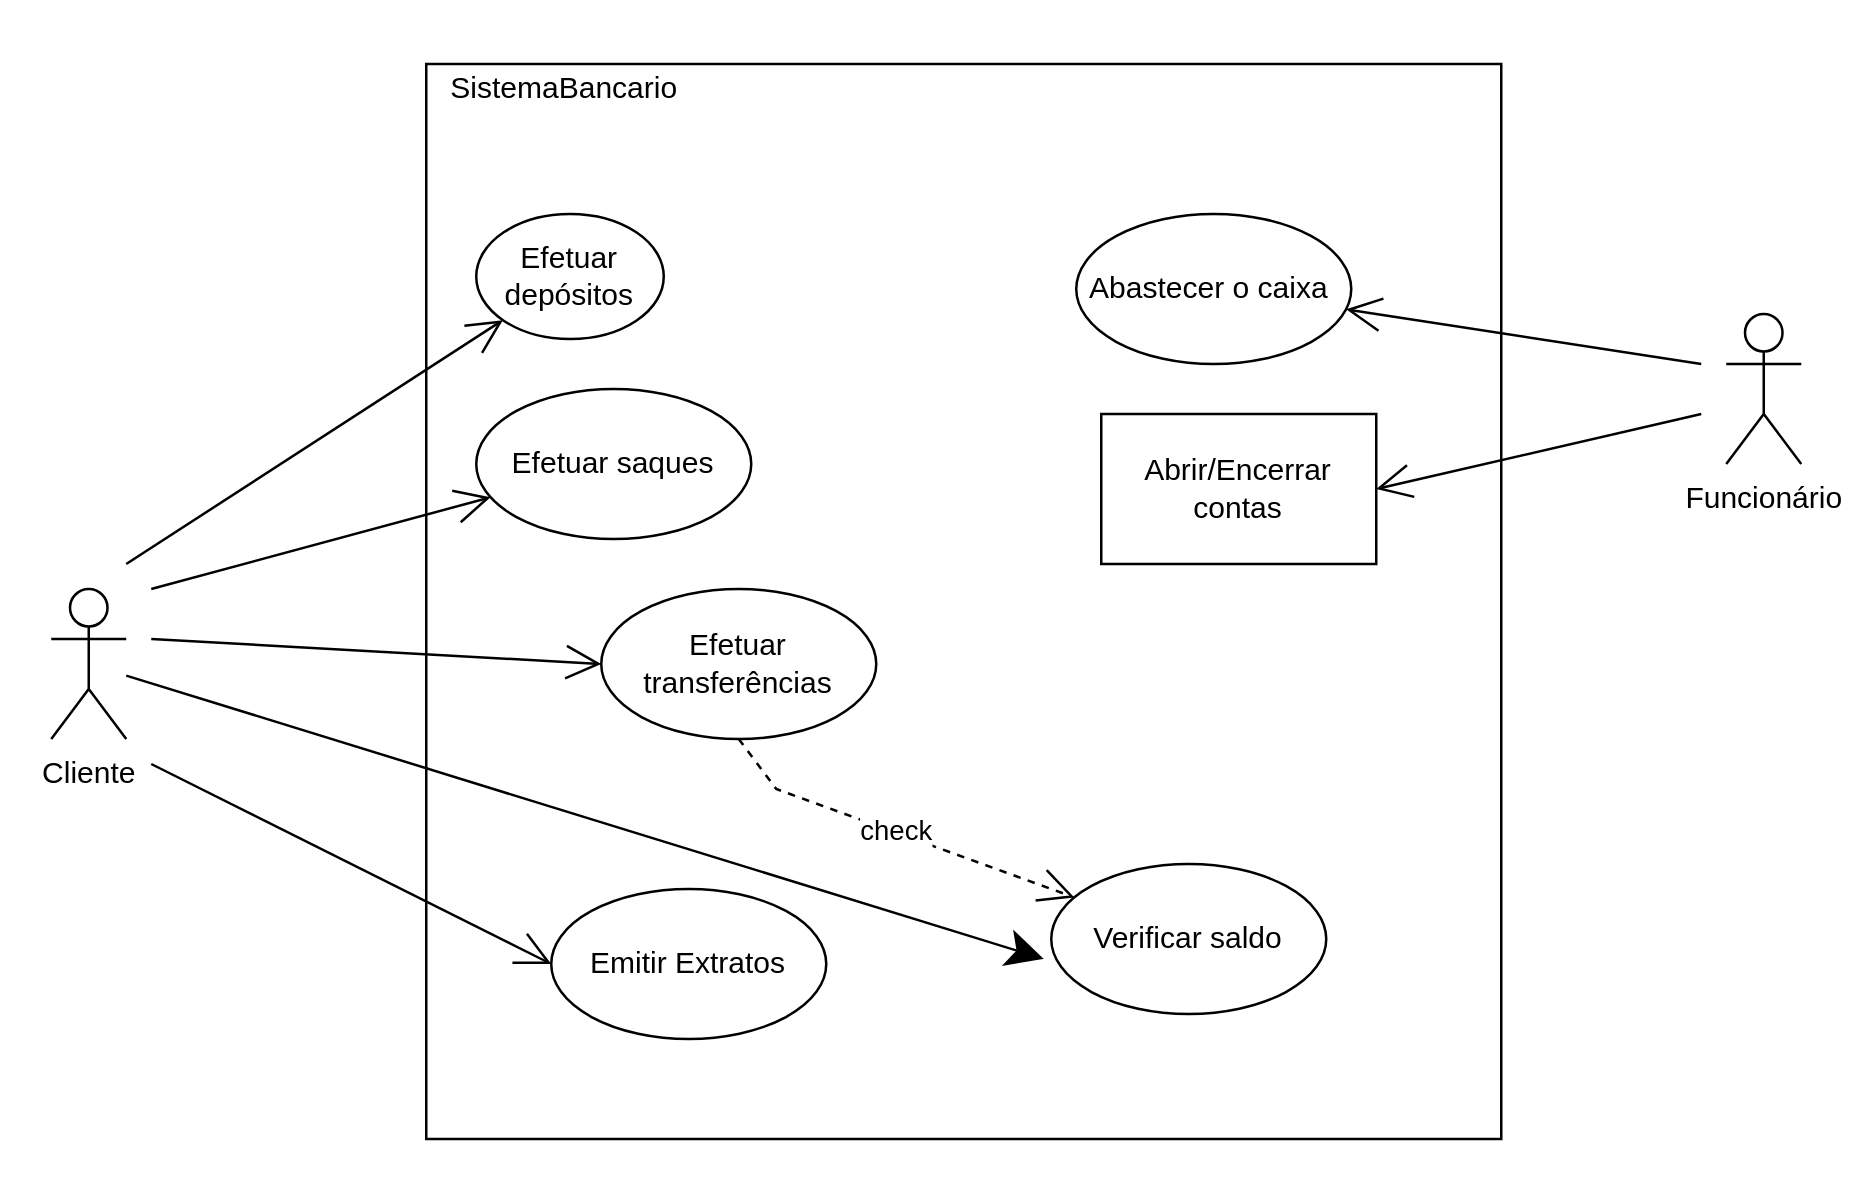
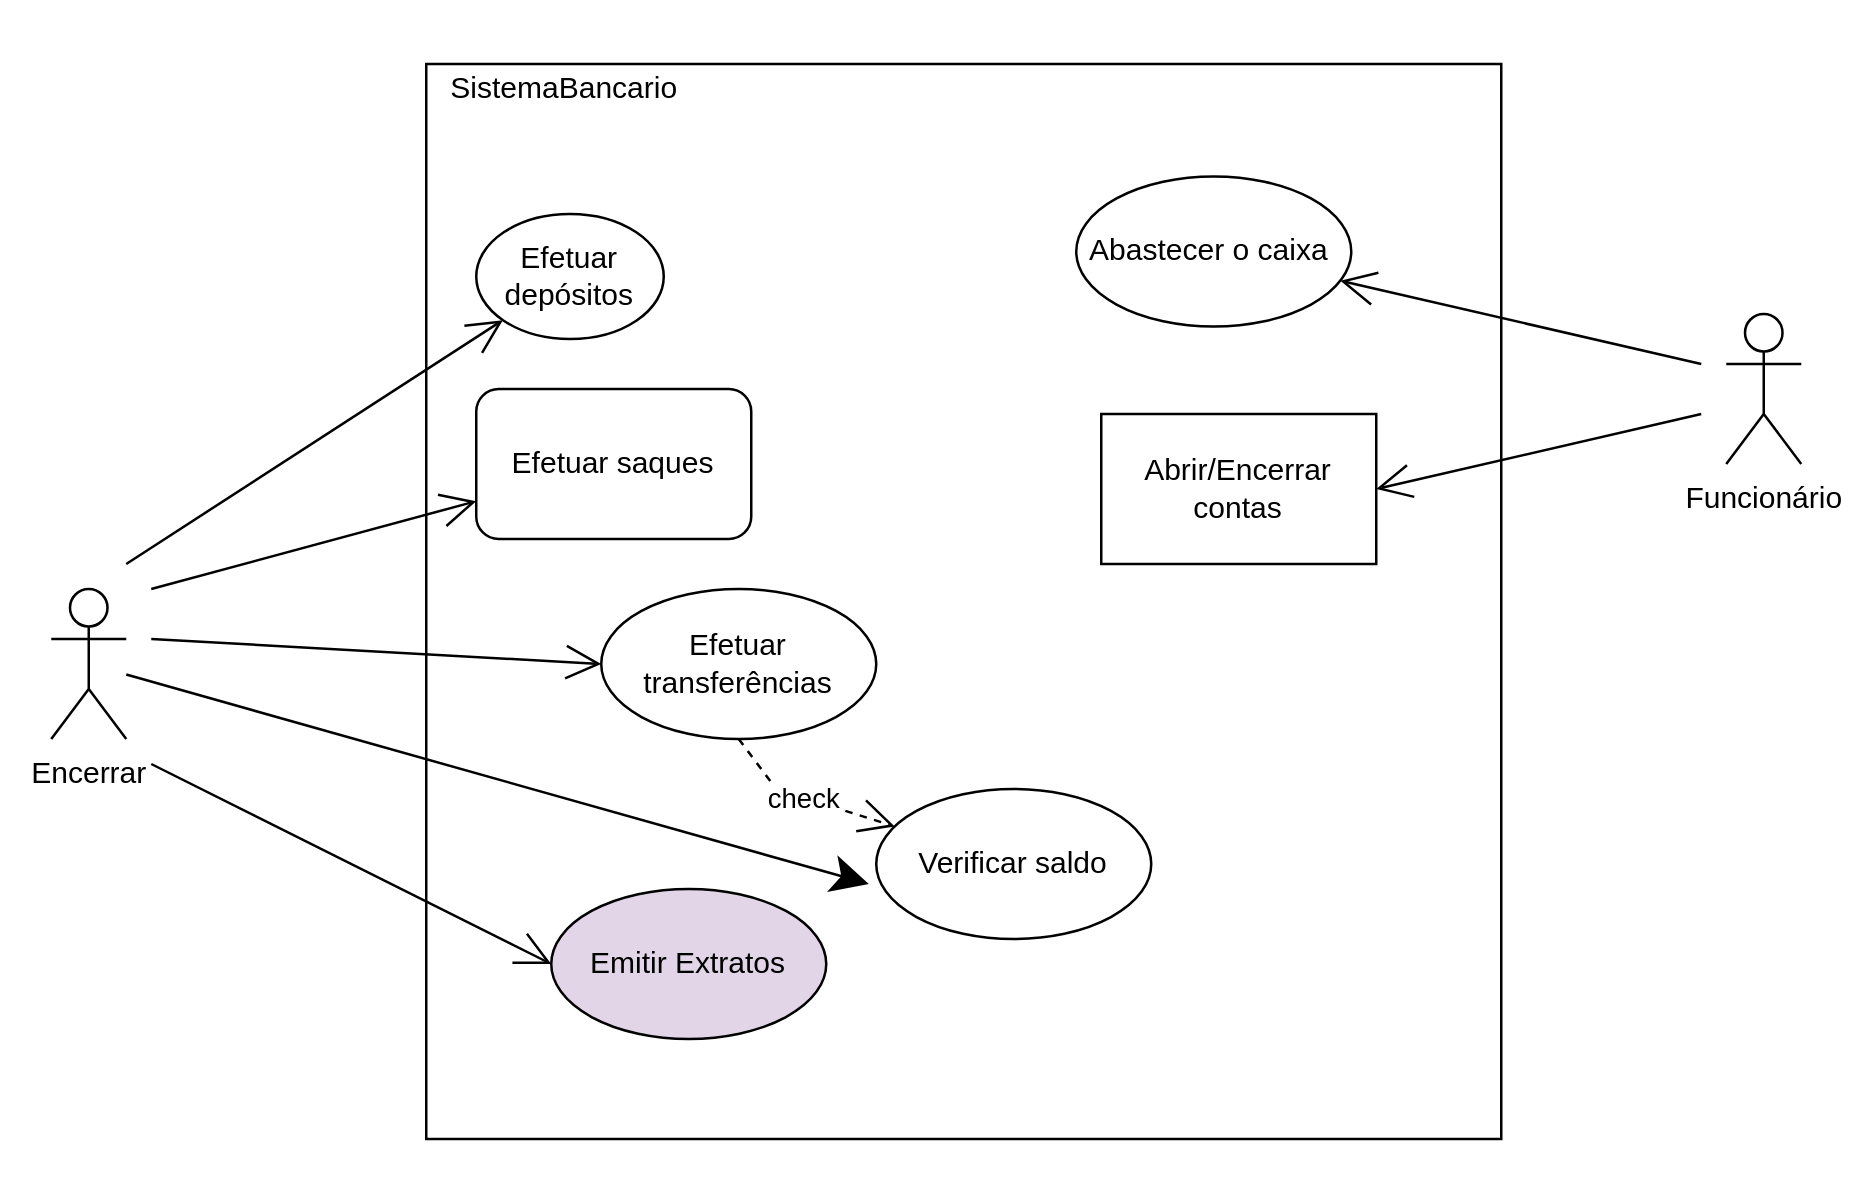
(1214, 289) -> (1214, 251)
(614, 464) -> (614, 464)
(90, 774) -> (90, 774)
(1189, 939) -> (1014, 864)
(689, 964) -> (689, 964)
